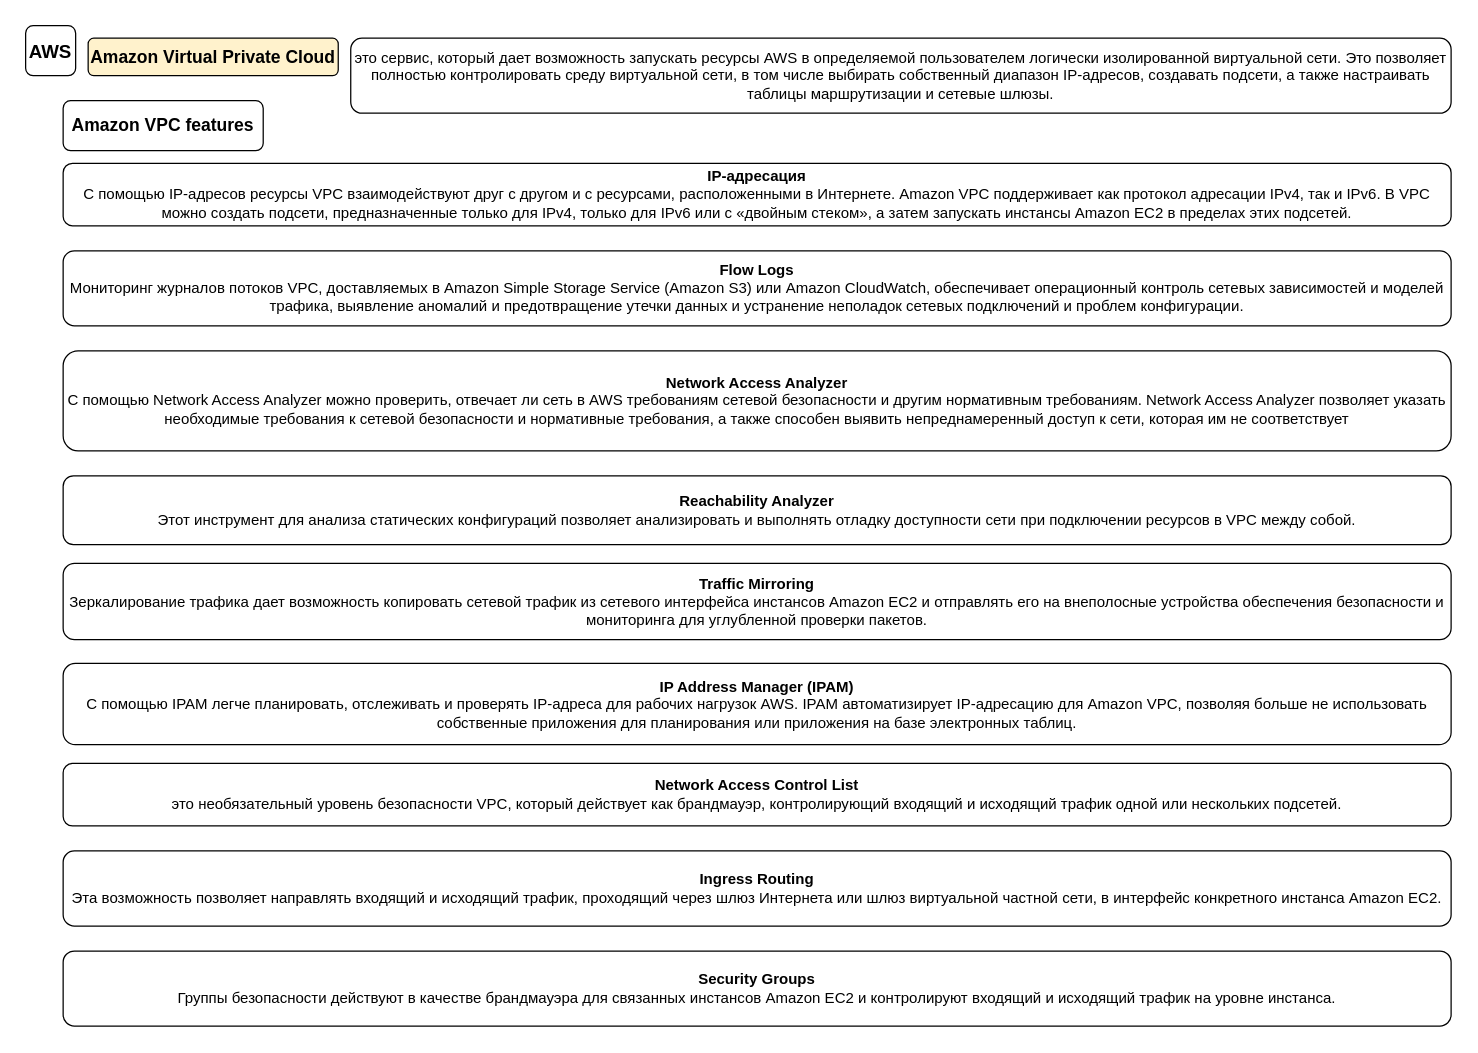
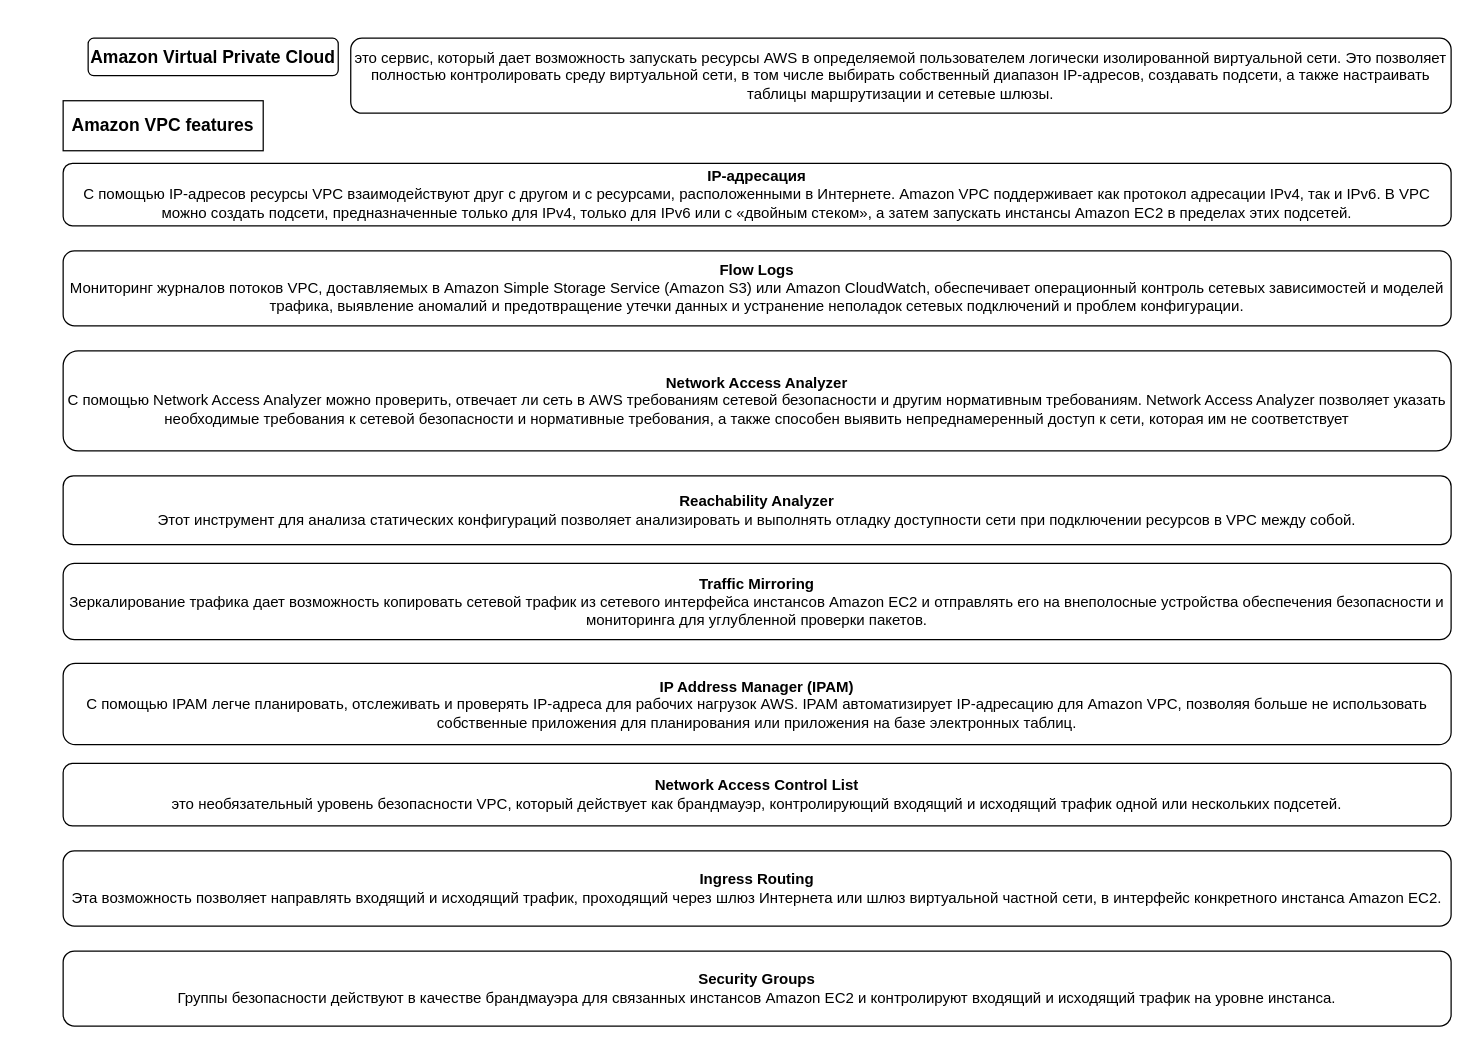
(51, 51) -> none
(213, 57) -> (213, 57)
(163, 126) -> (163, 126)
